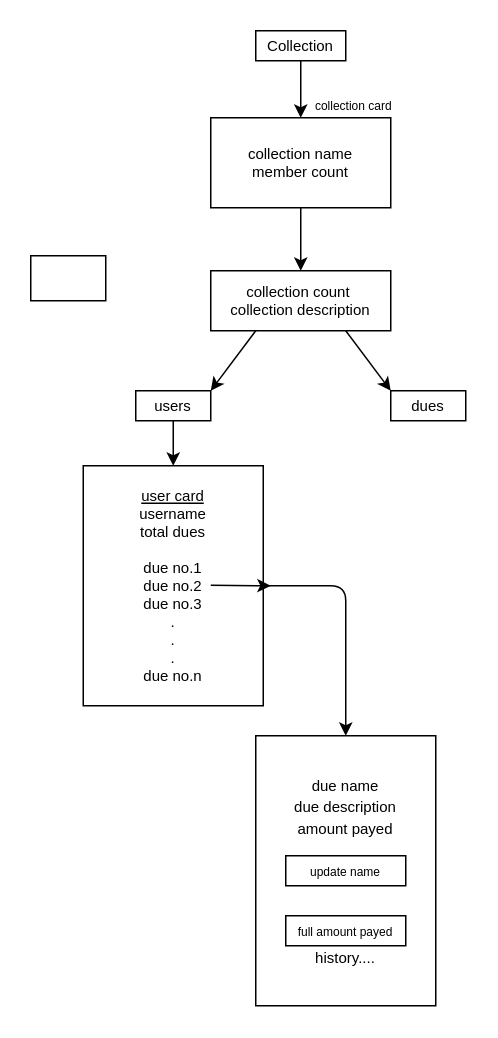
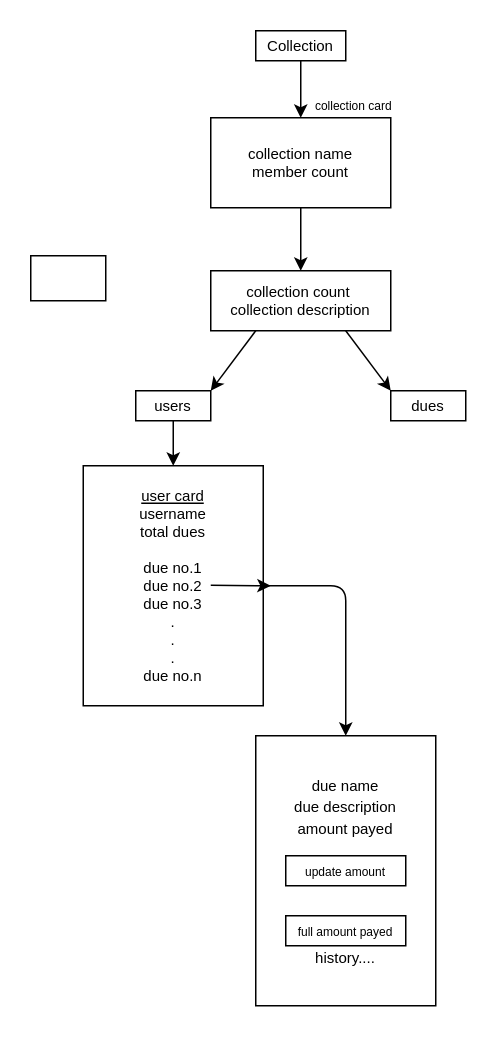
(346, 871) -> (346, 871)
